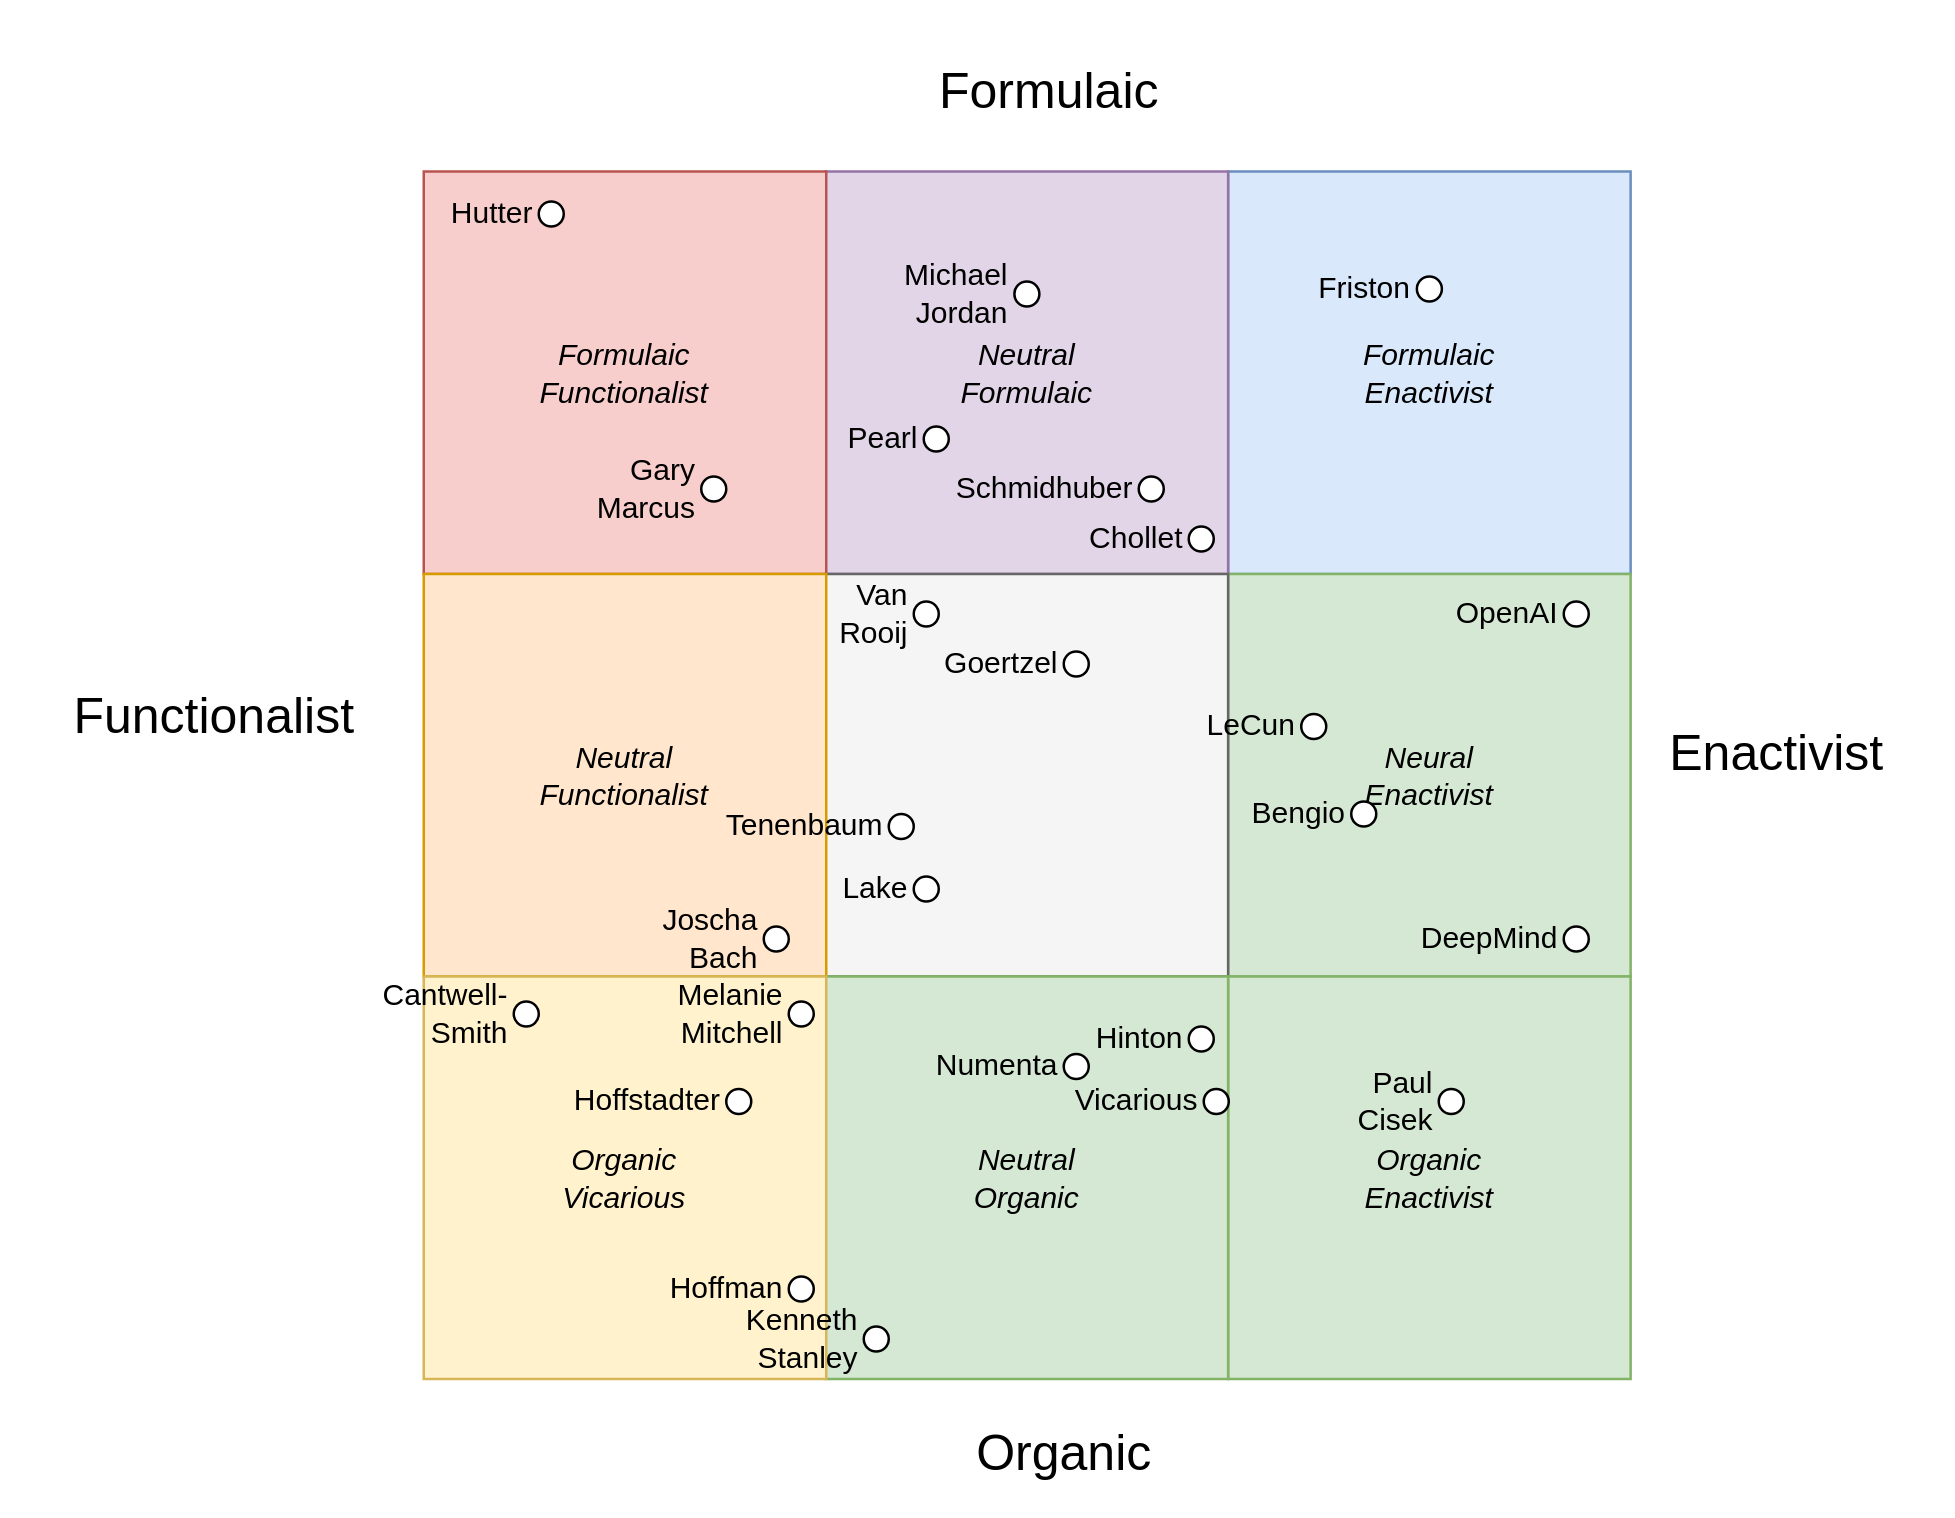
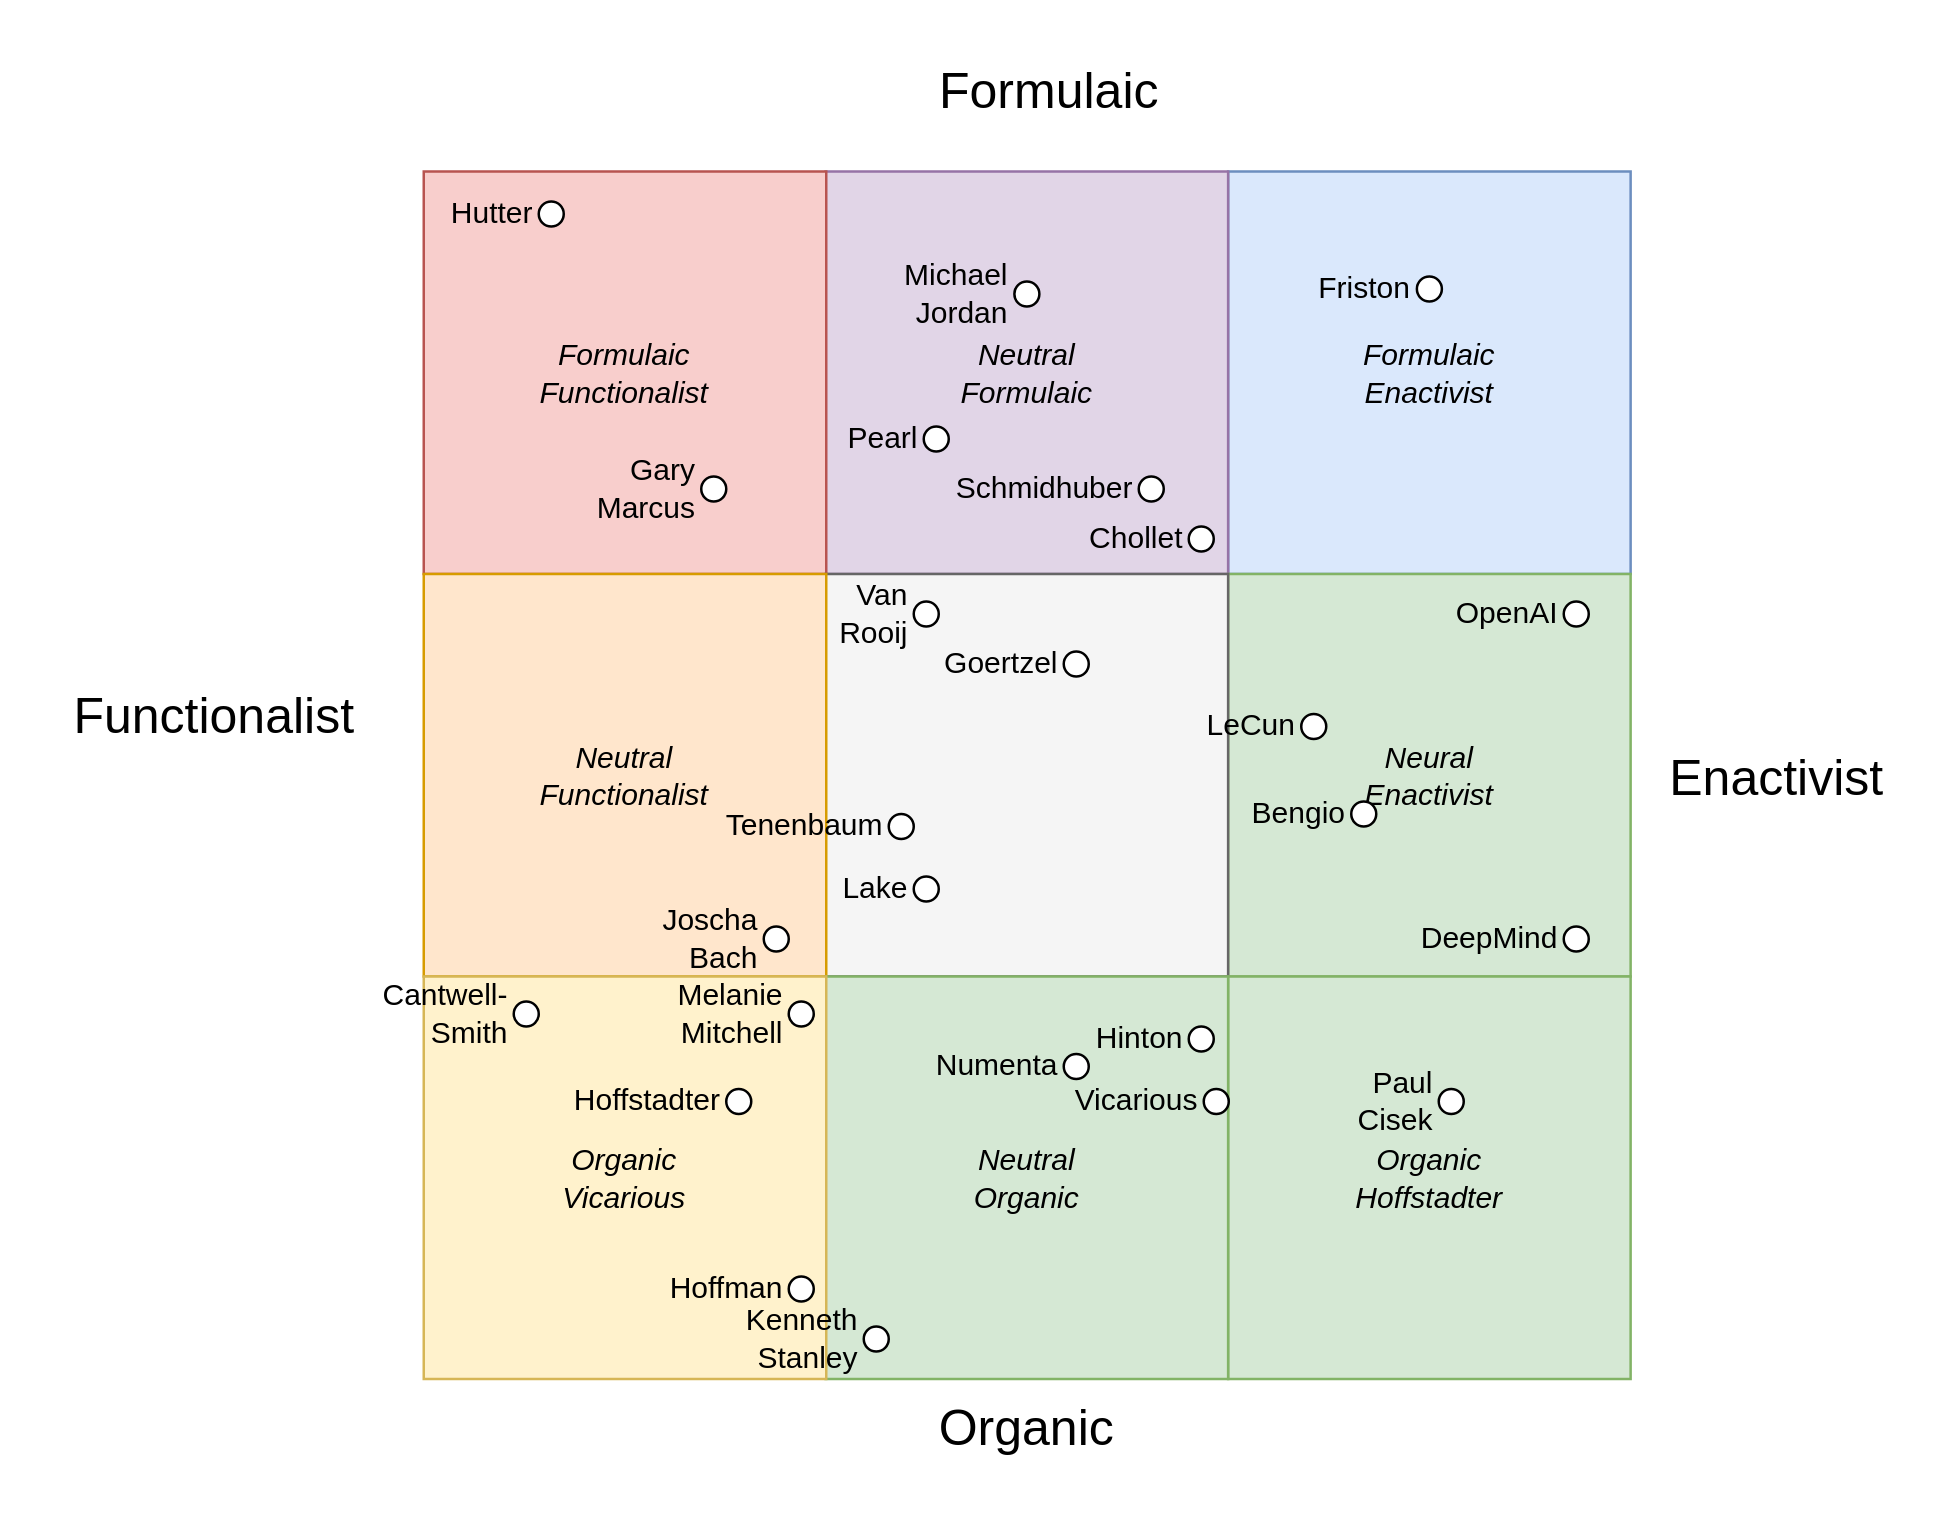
(1776, 751) -> (1776, 776)
(1430, 1179) -> (1430, 1179)
(1064, 1451) -> (1026, 1426)
